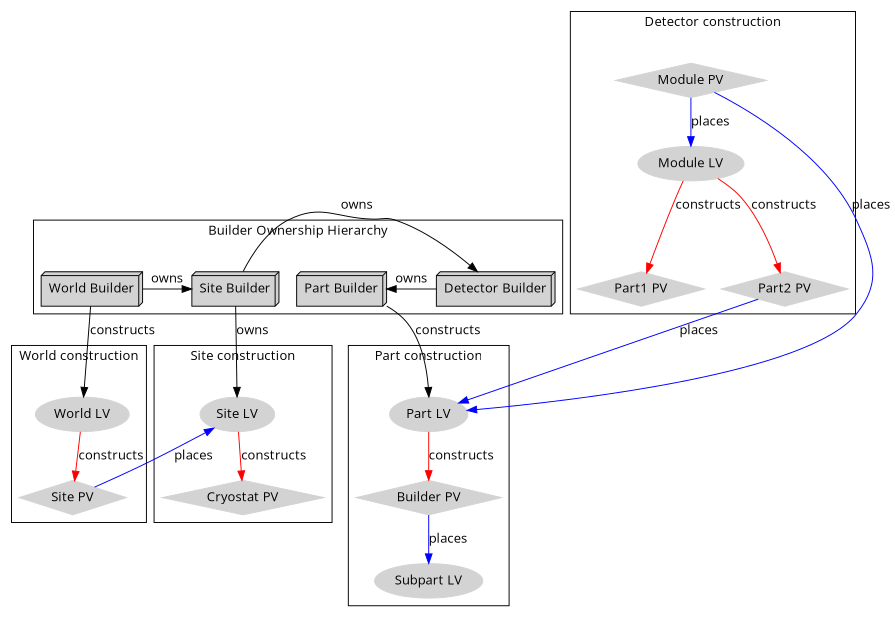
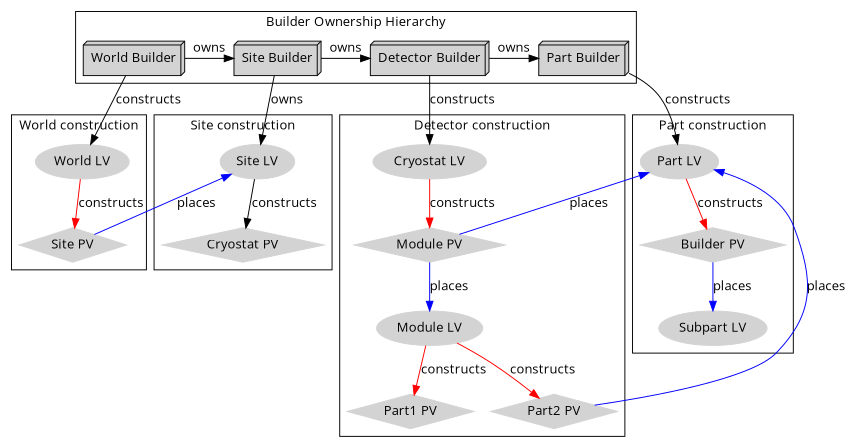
none -> (430, 162)
(240, 451) -> (251, 199)
